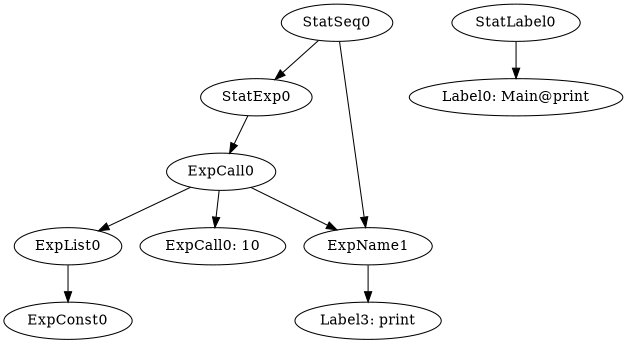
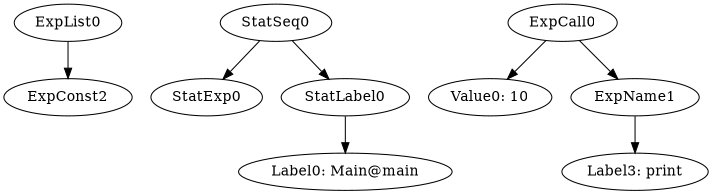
(516, 97) -> (345, 172)
(352, 129) -> (307, 56)
(241, 130) -> none
(149, 207) -> none
(213, 246) -> (490, 97)
(68, 321) -> (68, 97)
